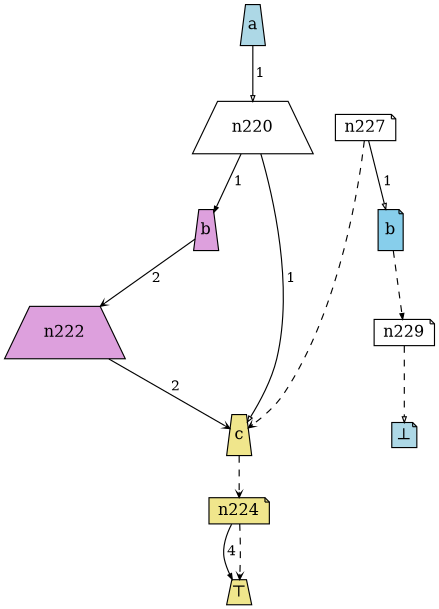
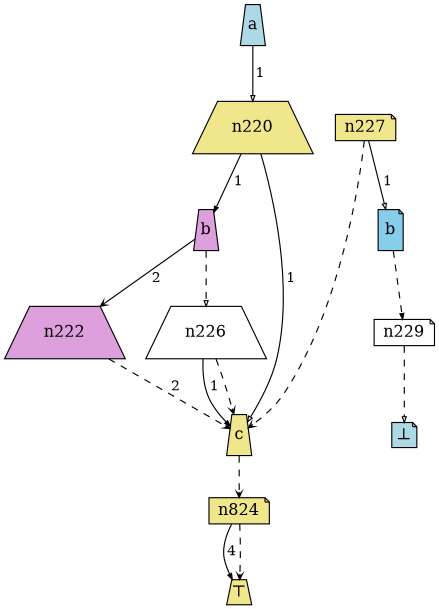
(253, 128) -> (253, 128)
(366, 128) -> (366, 128)
none -> (206, 333)
(167, 392) -> (167, 392)
(239, 511) -> (239, 511)
